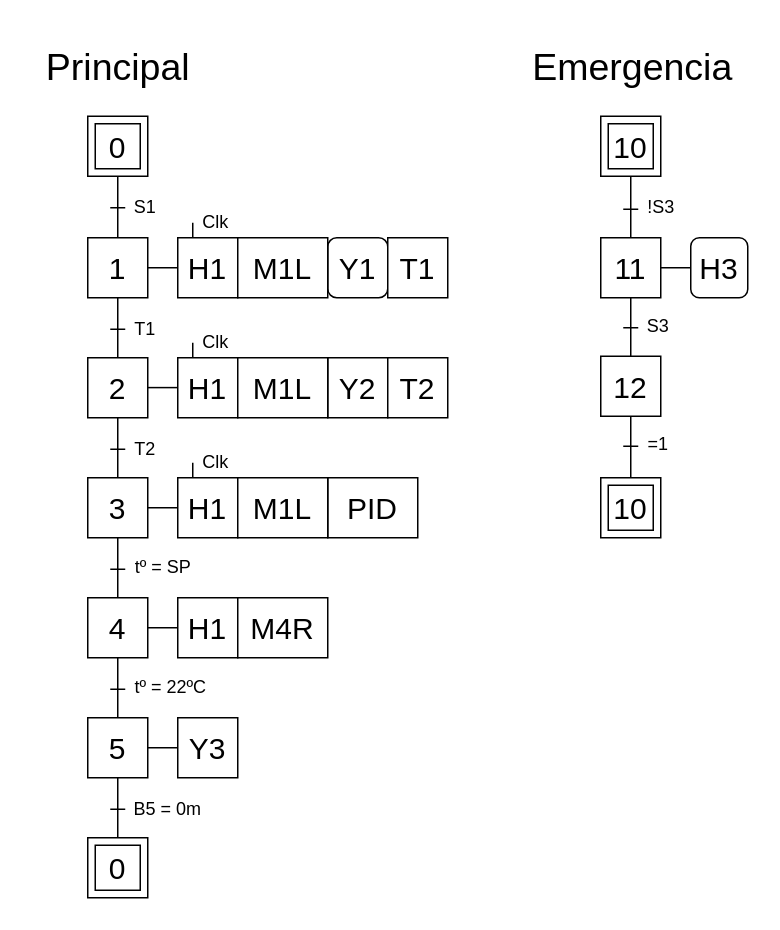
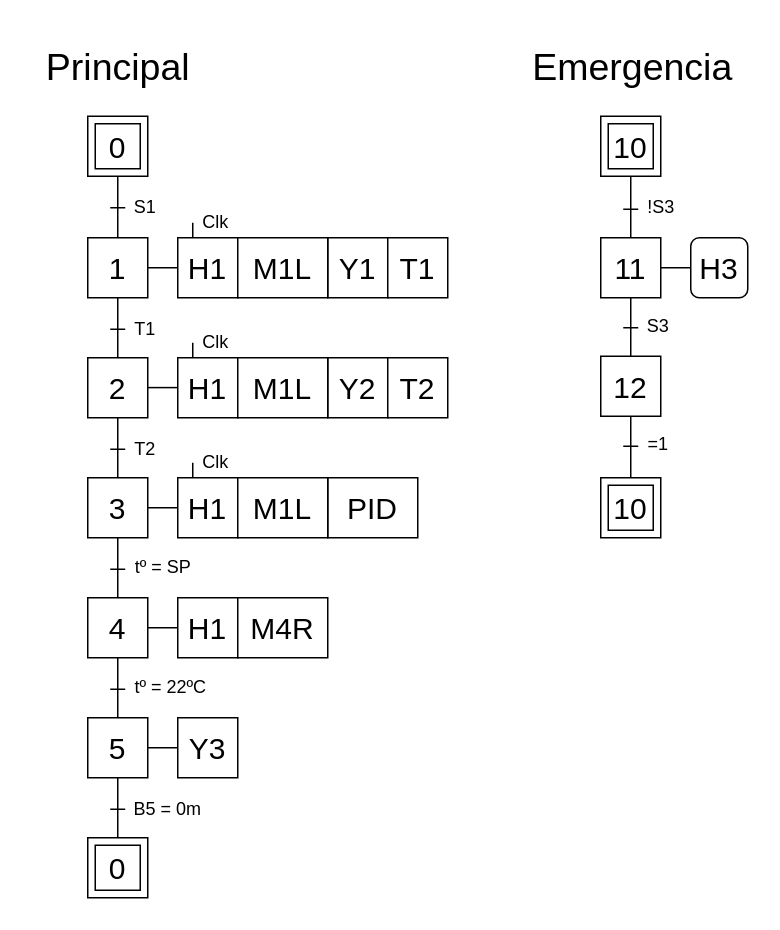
(358, 268) -> (358, 268)
